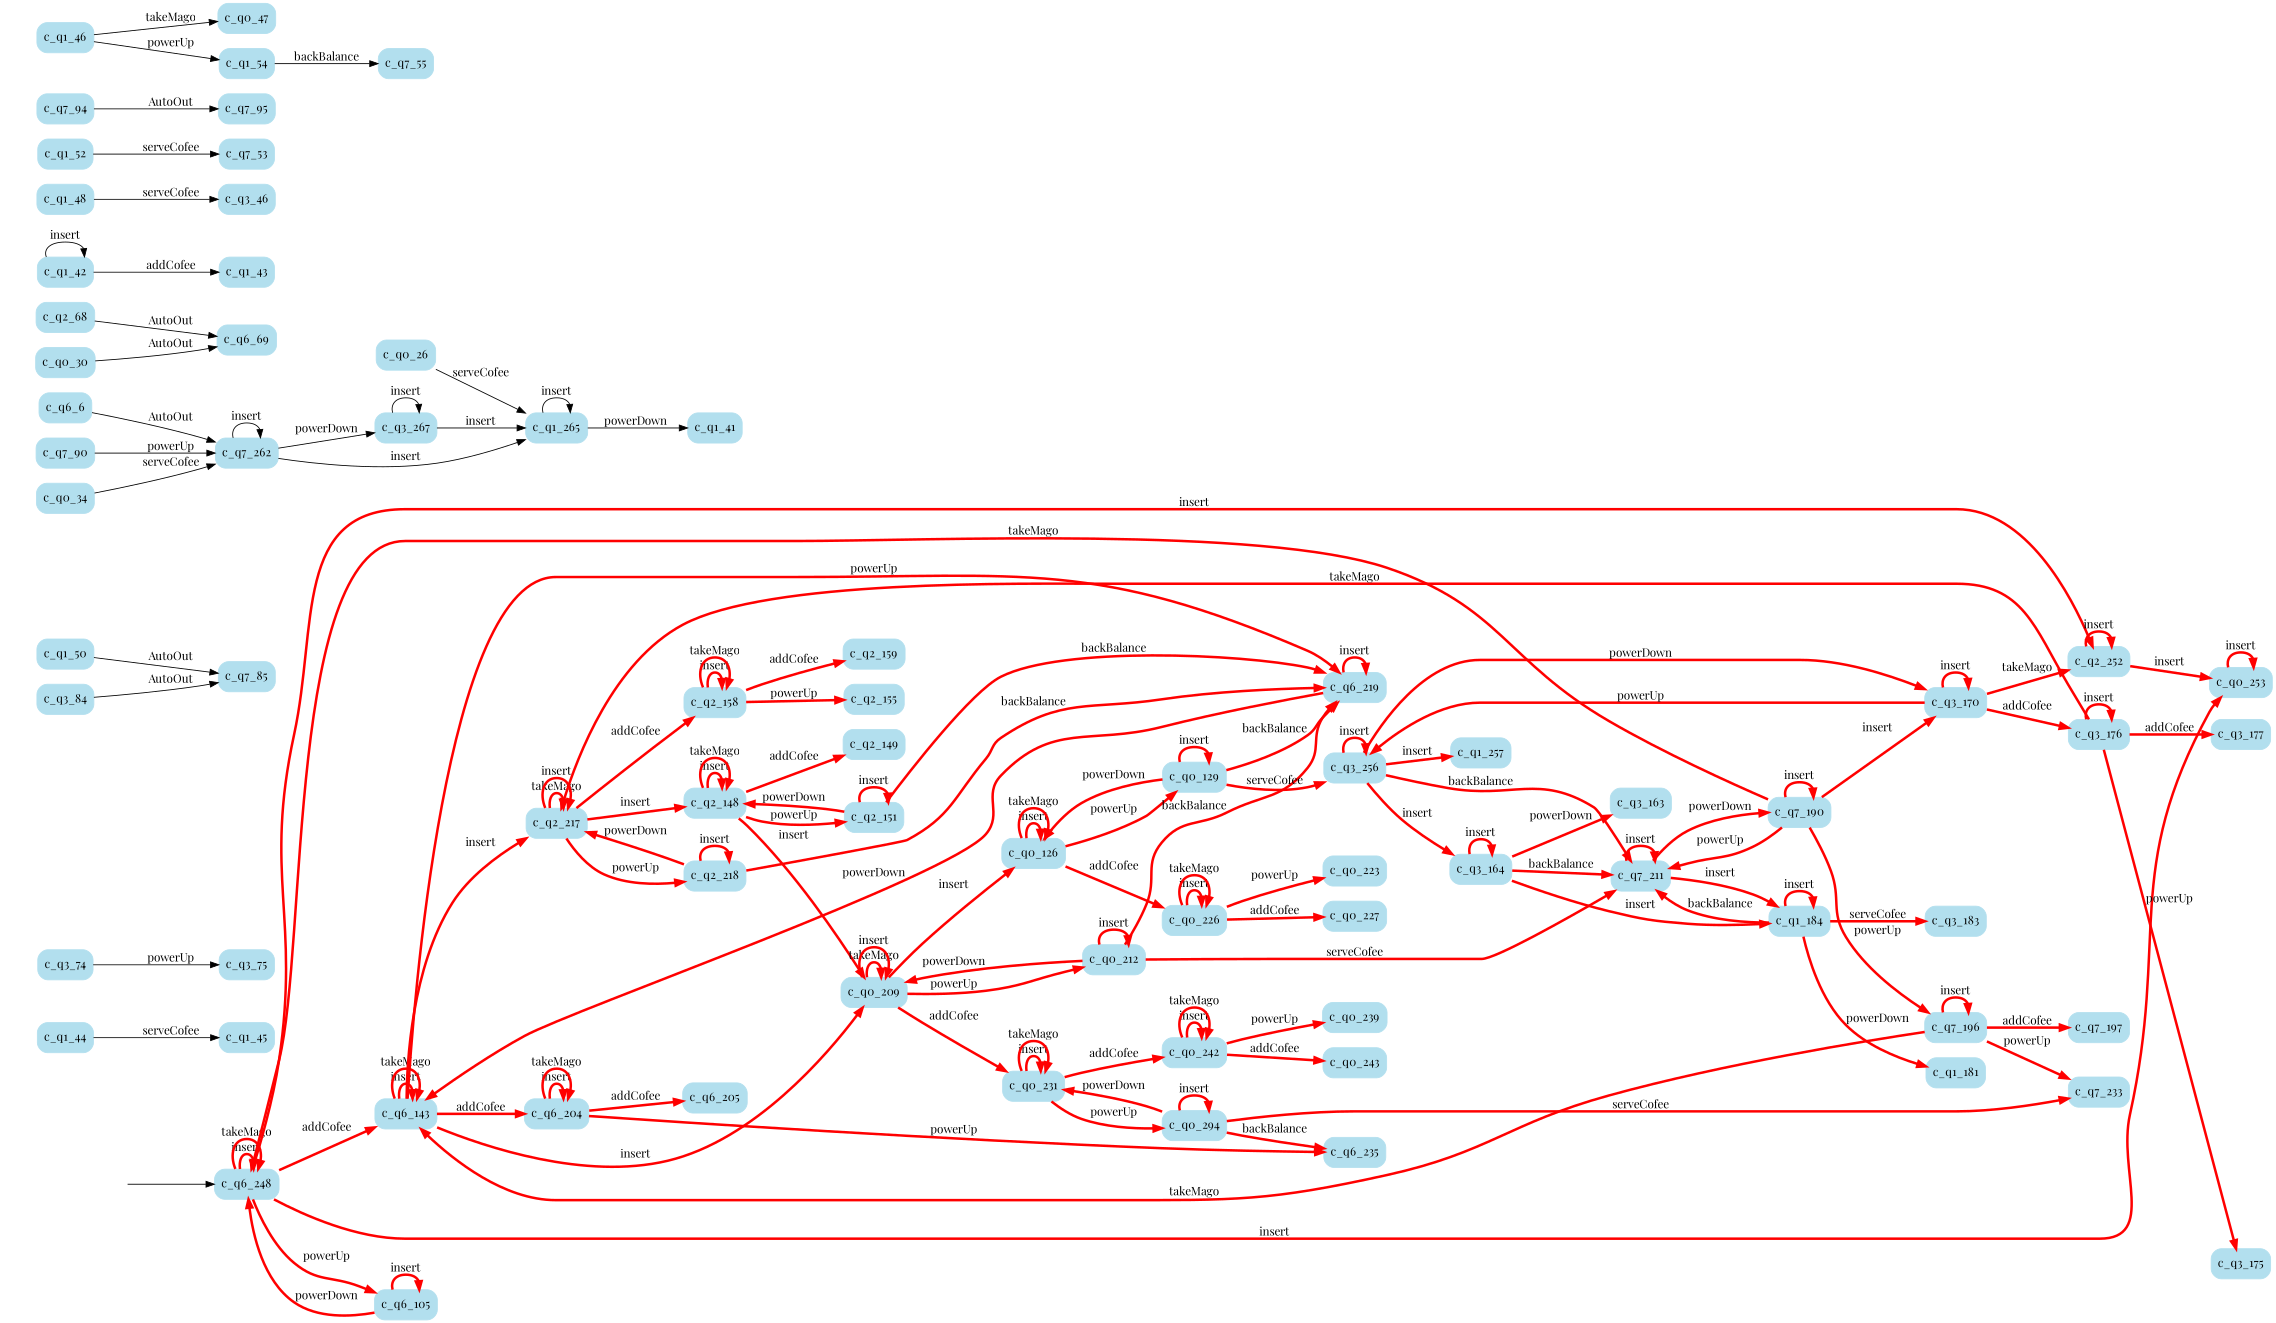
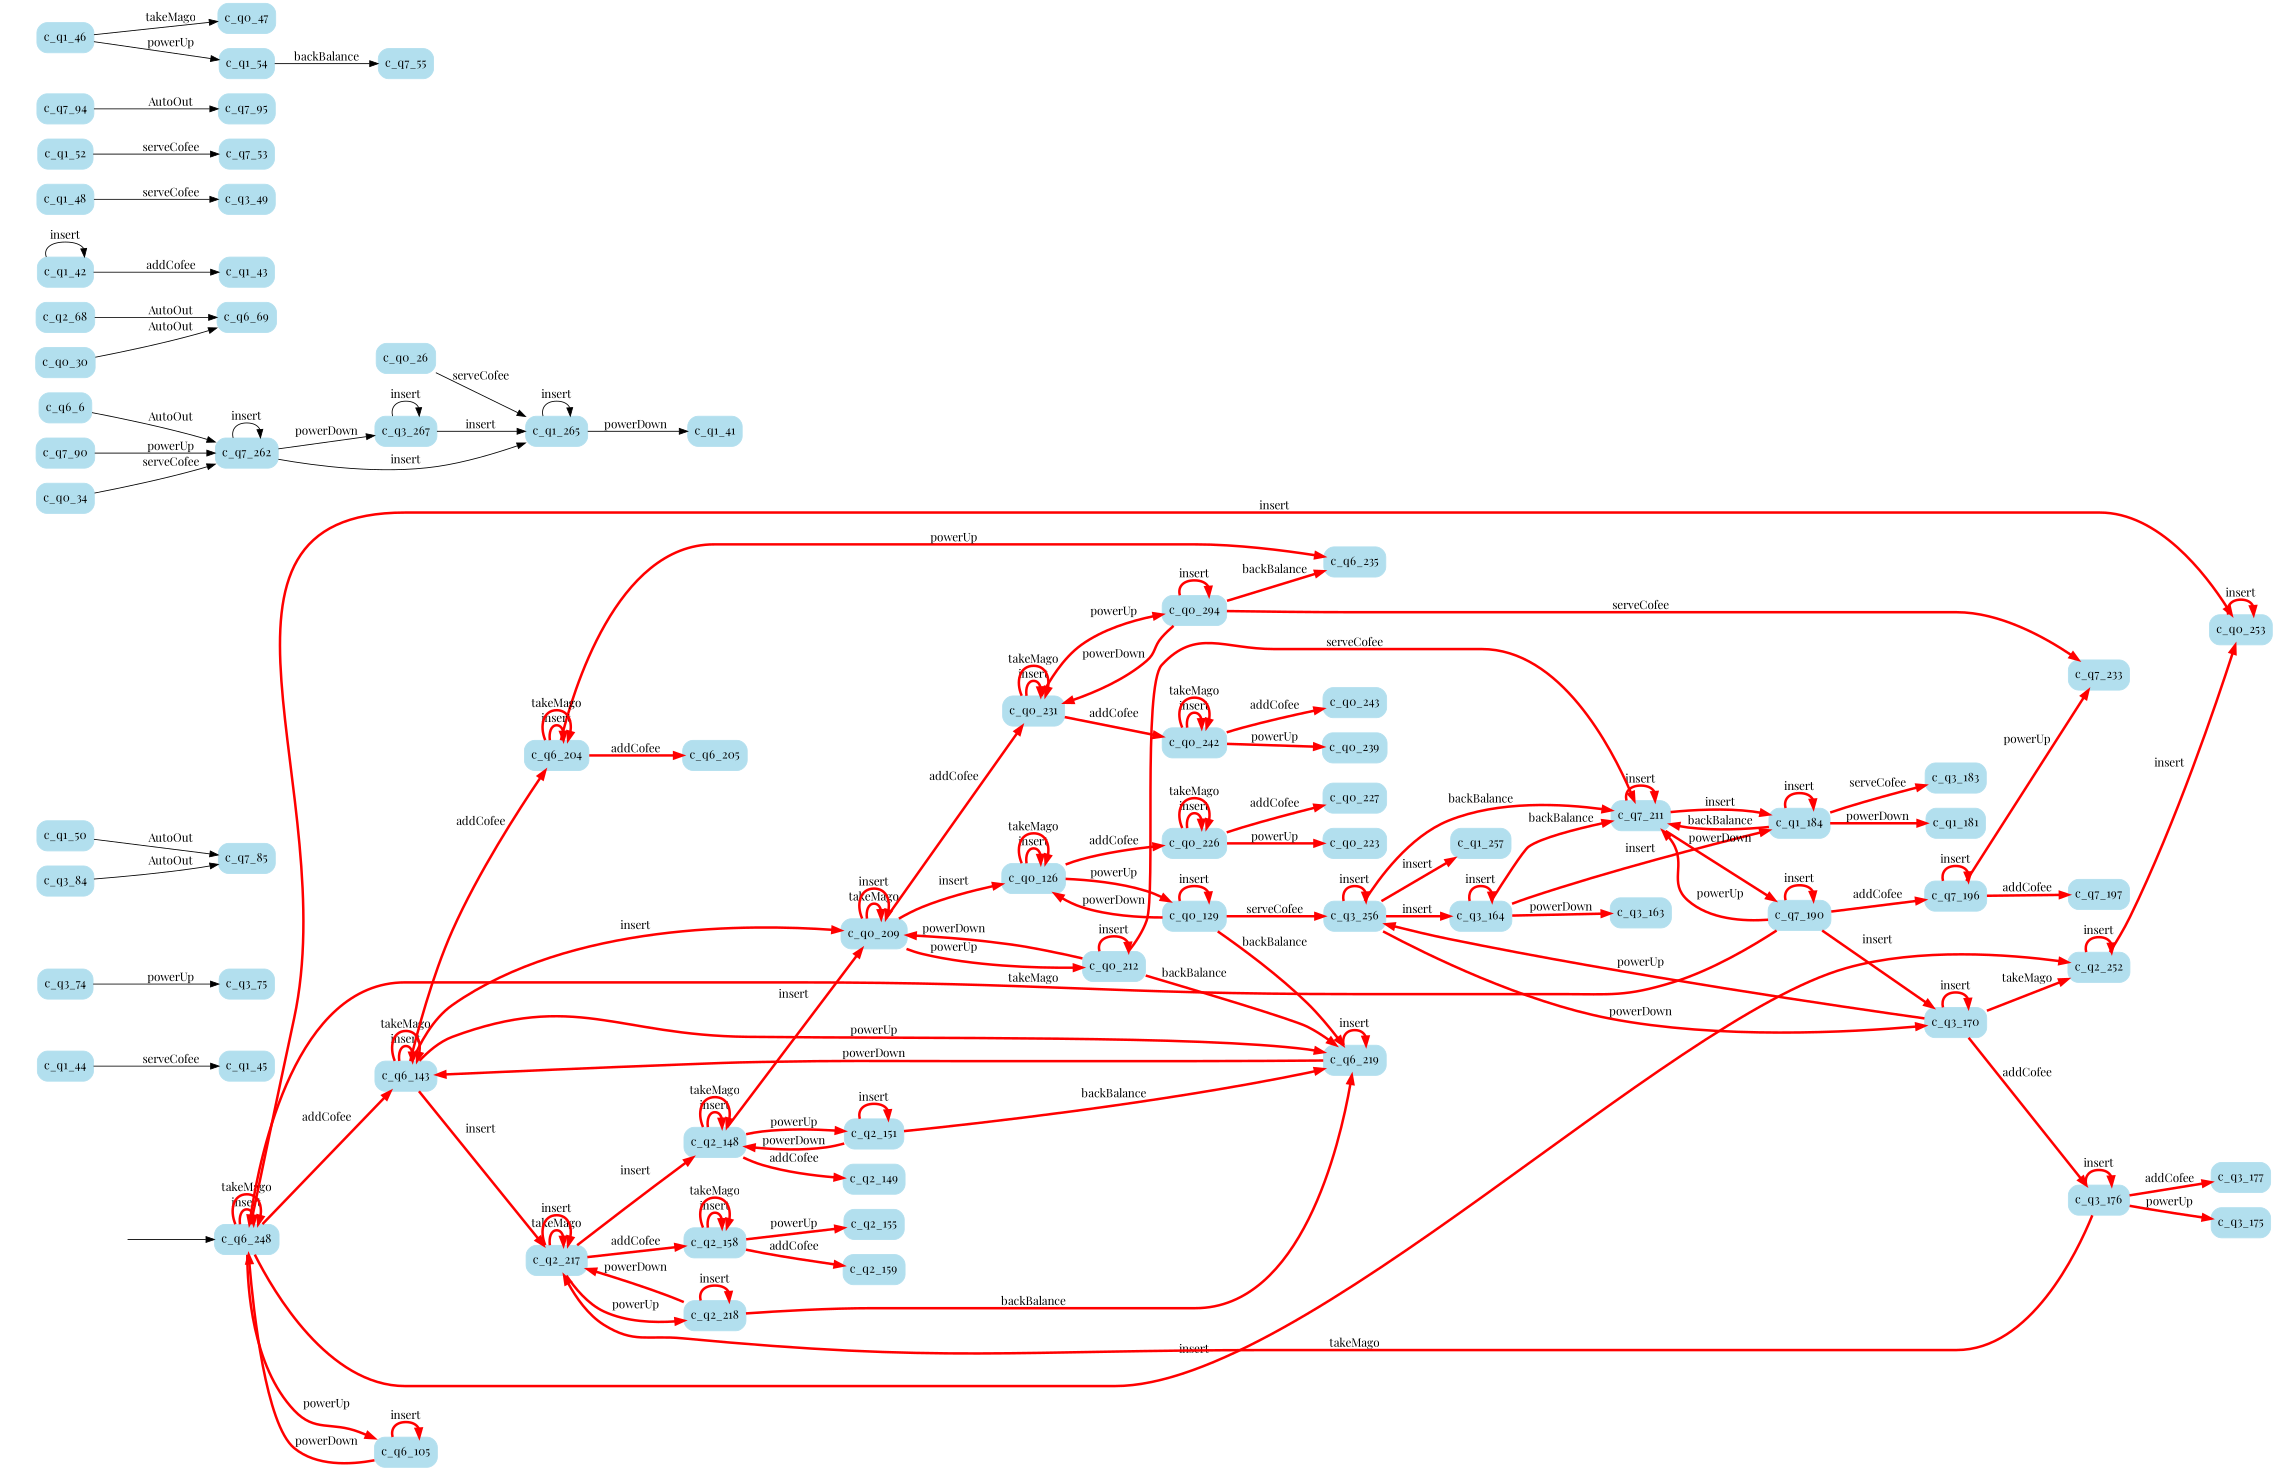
(247, 199) -> (247, 199)
(1878, 931) -> (1878, 895)
(1178, 1200) -> none
